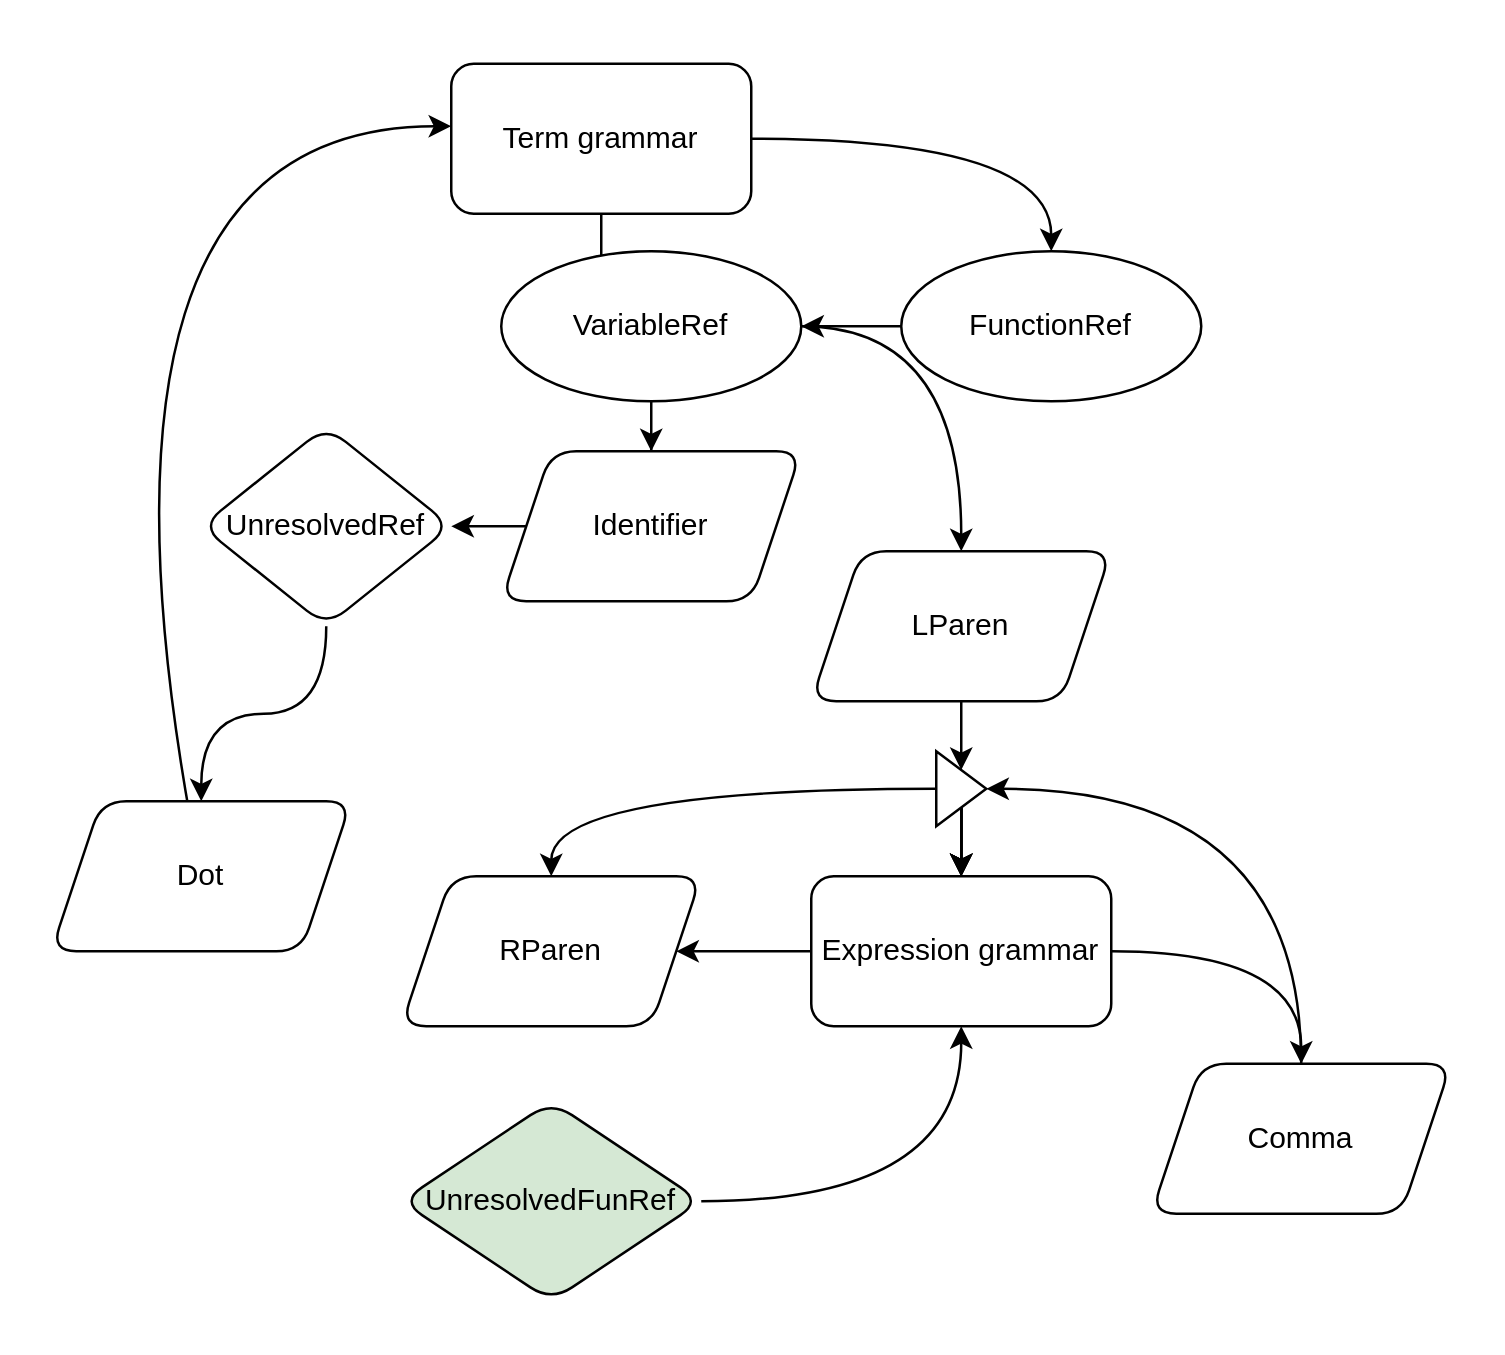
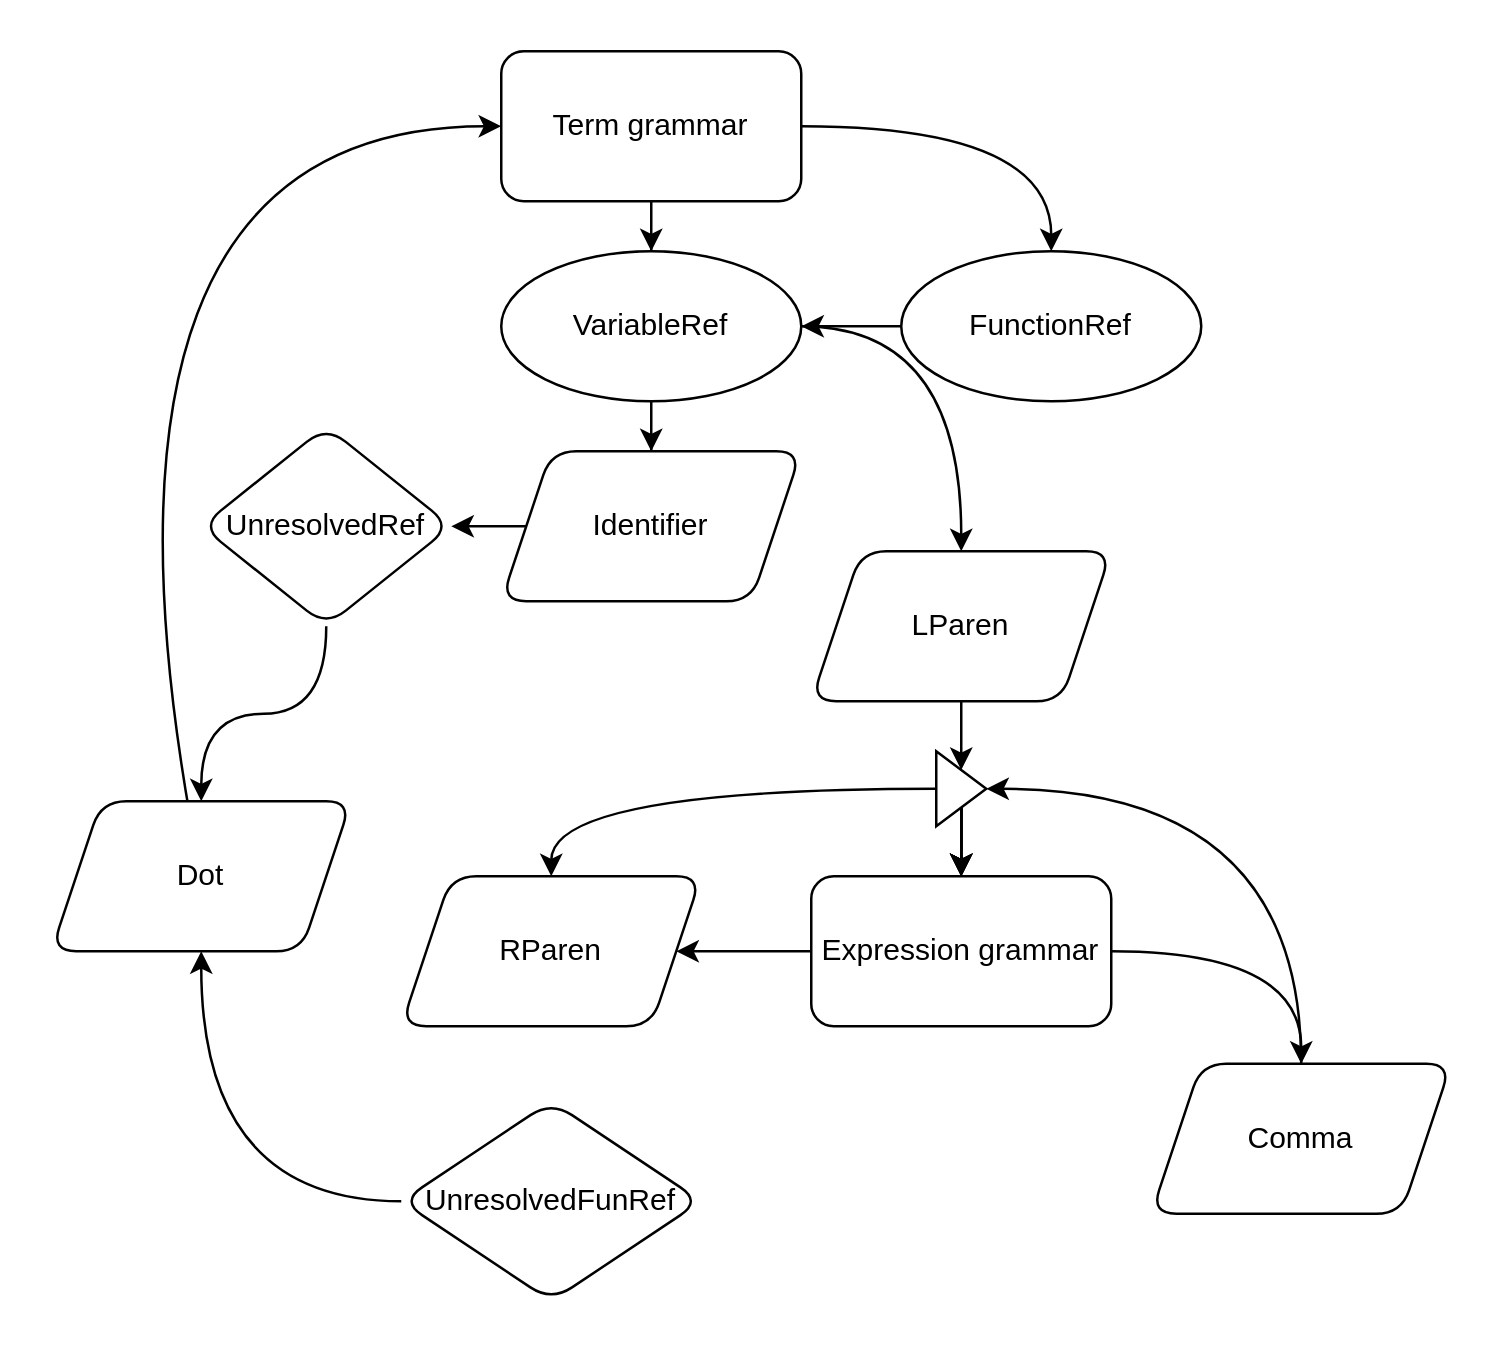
(601, 139) -> (651, 126)
(869, 1175) -> (245, 1134)
(551, 1201) -> (551, 1201)
